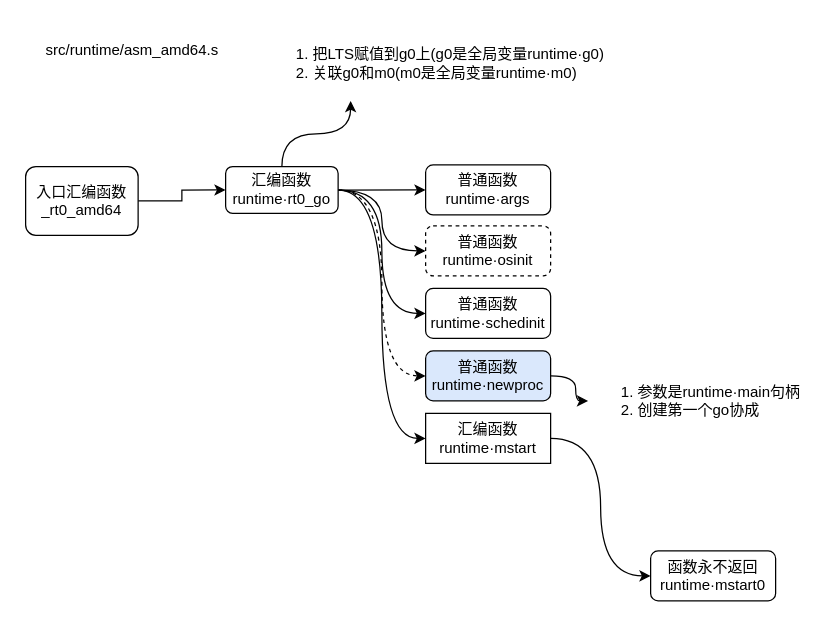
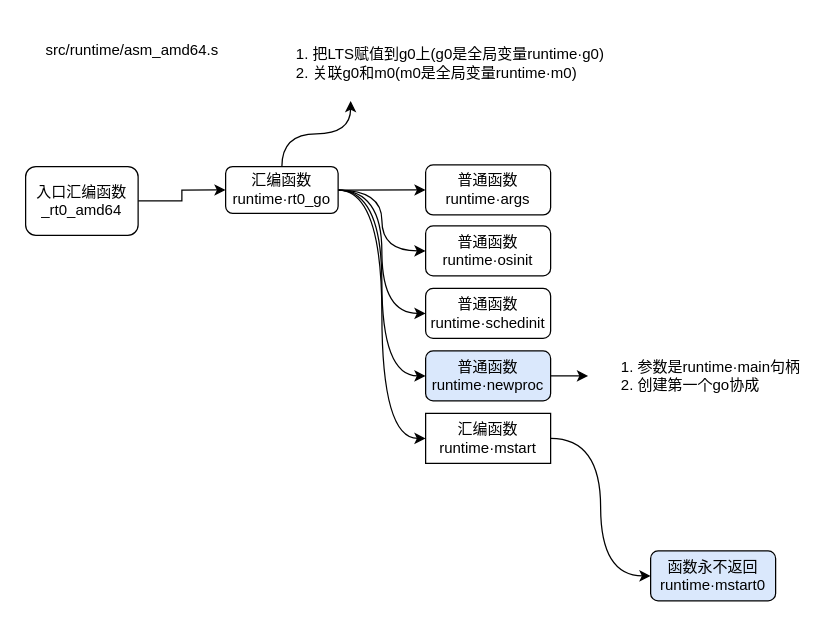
(488, 251) -> (488, 251)
(390, 351) -> (390, 351)
(701, 401) -> (701, 376)
(713, 576) -> (713, 576)
